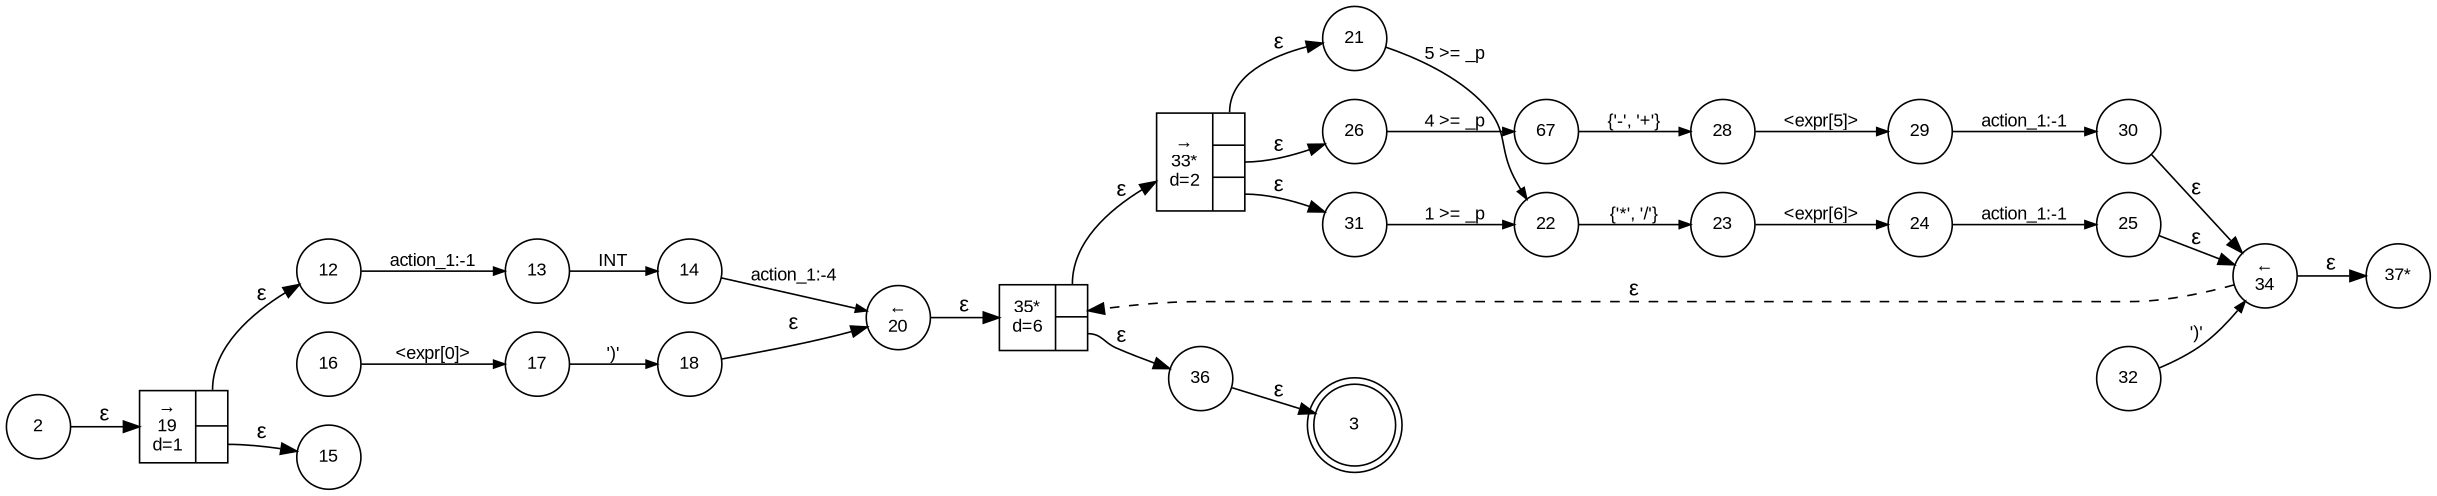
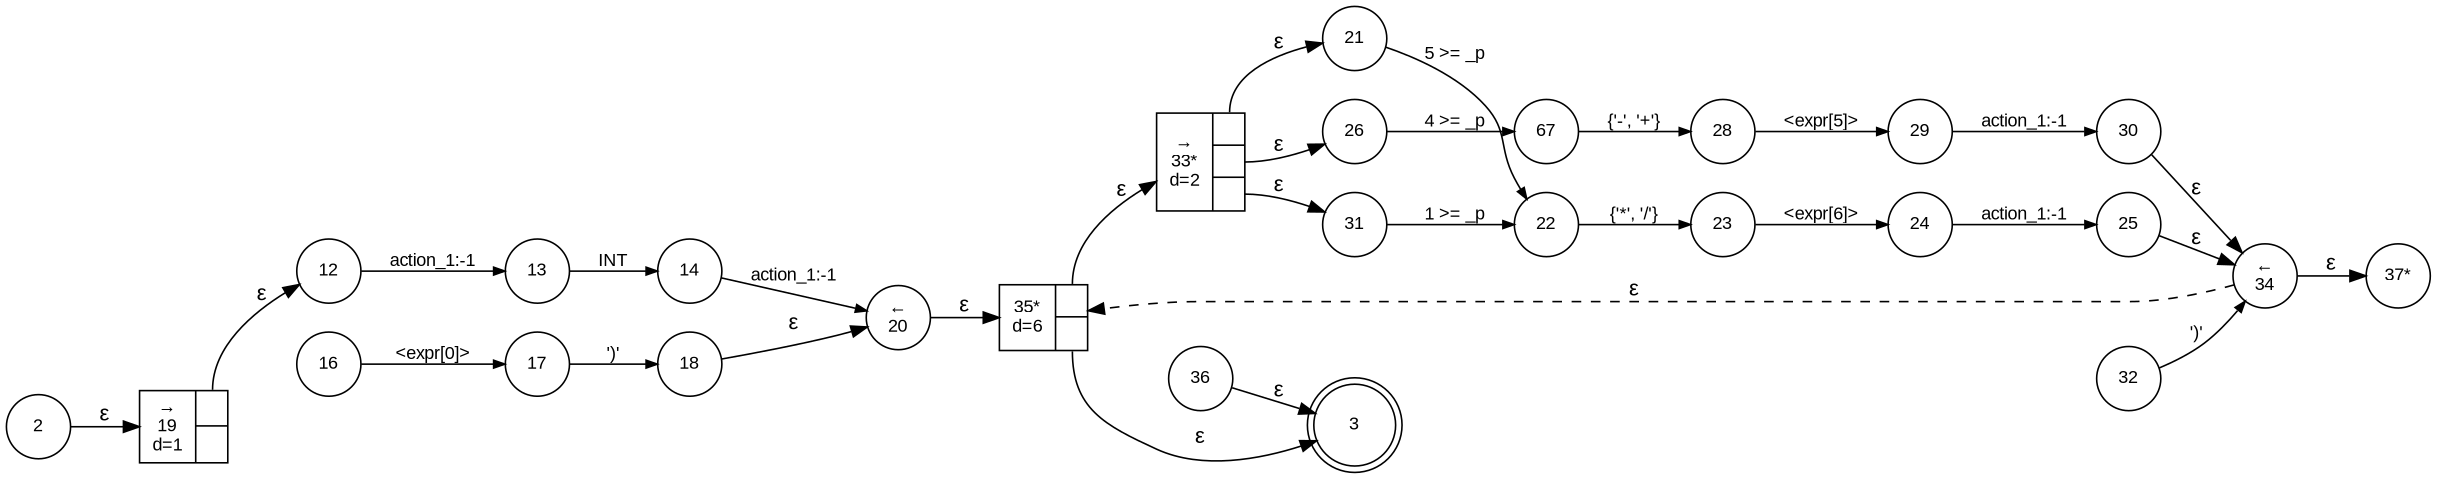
(794, 276) -> (794, 276)
(1120, 350) -> (1161, 451)
(329, 457) -> none
